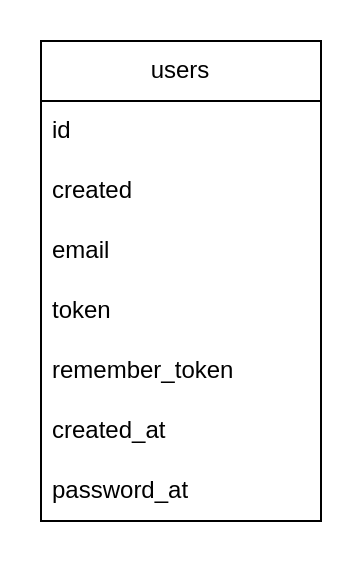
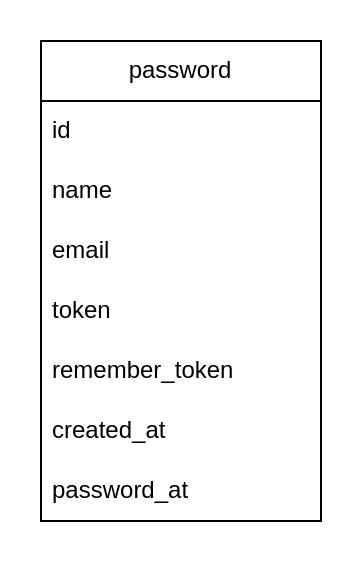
(181, 71) -> (181, 71)
(100, 191) -> (80, 191)
